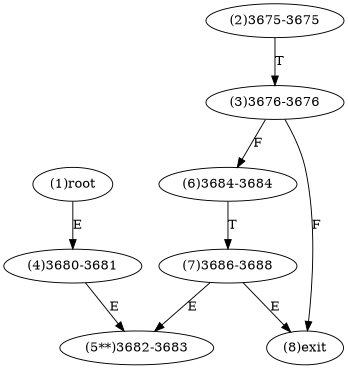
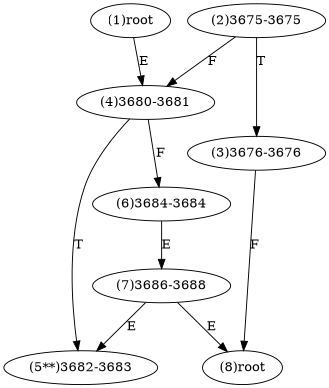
none -> (205, 59)
(254, 139) -> (153, 149)
(233, 225) -> (167, 245)
(115, 307) -> (79, 245)
(305, 348) -> (242, 368)
